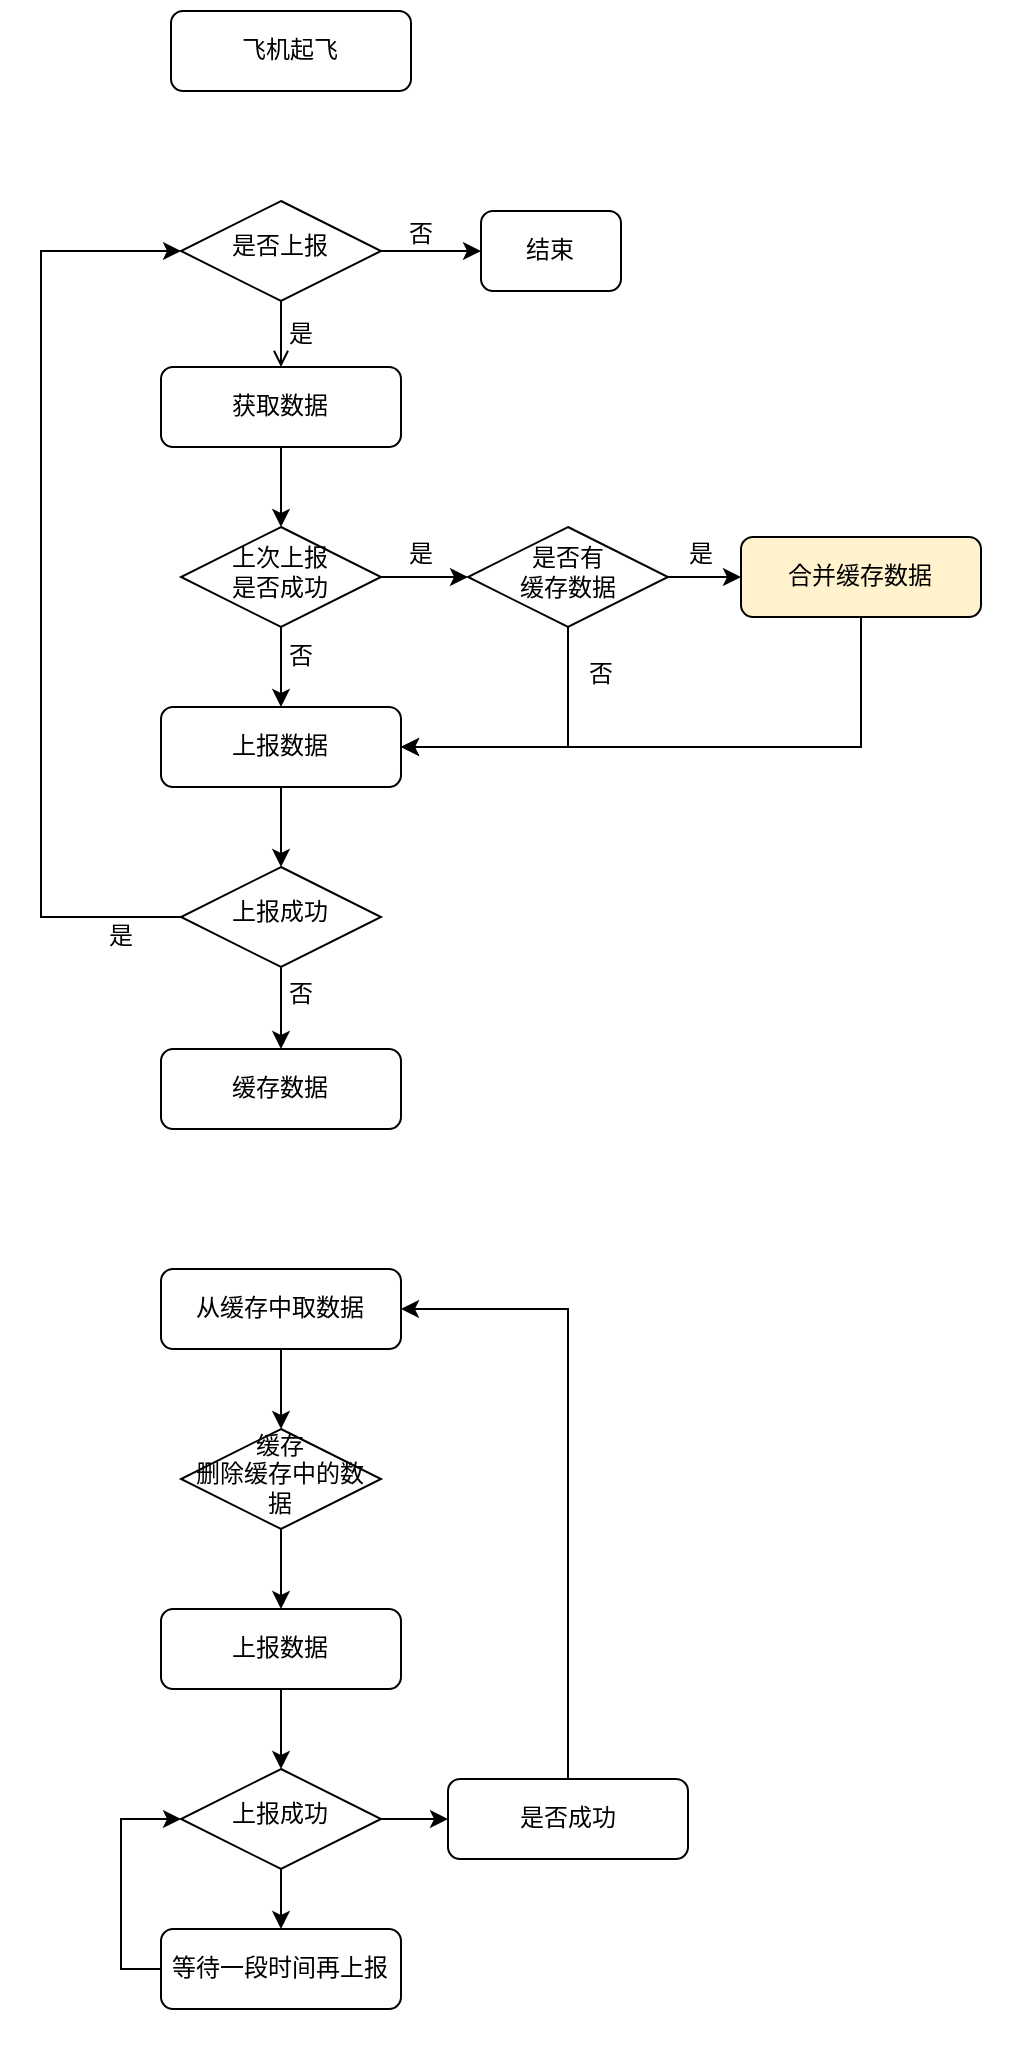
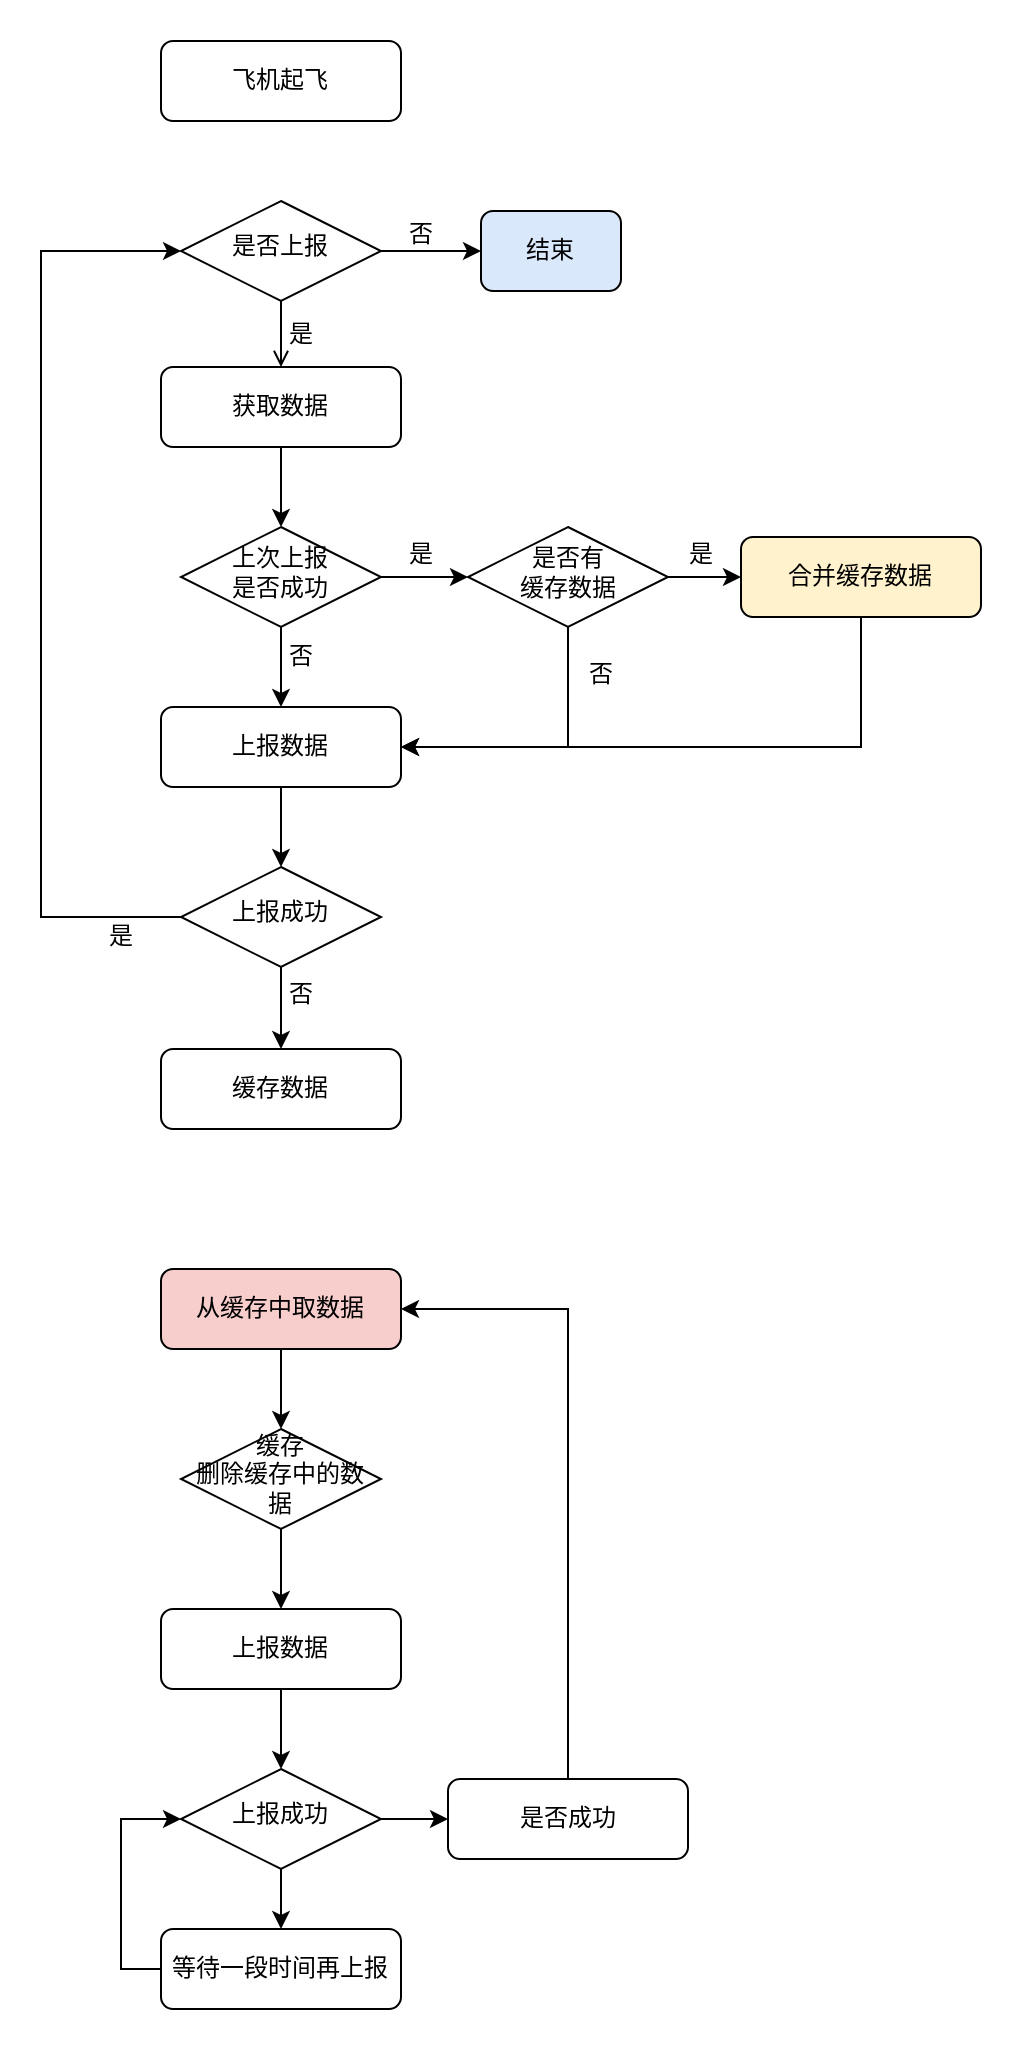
(291, 51) -> (281, 81)
(551, 251) -> (551, 251)
(281, 1309) -> (281, 1309)
